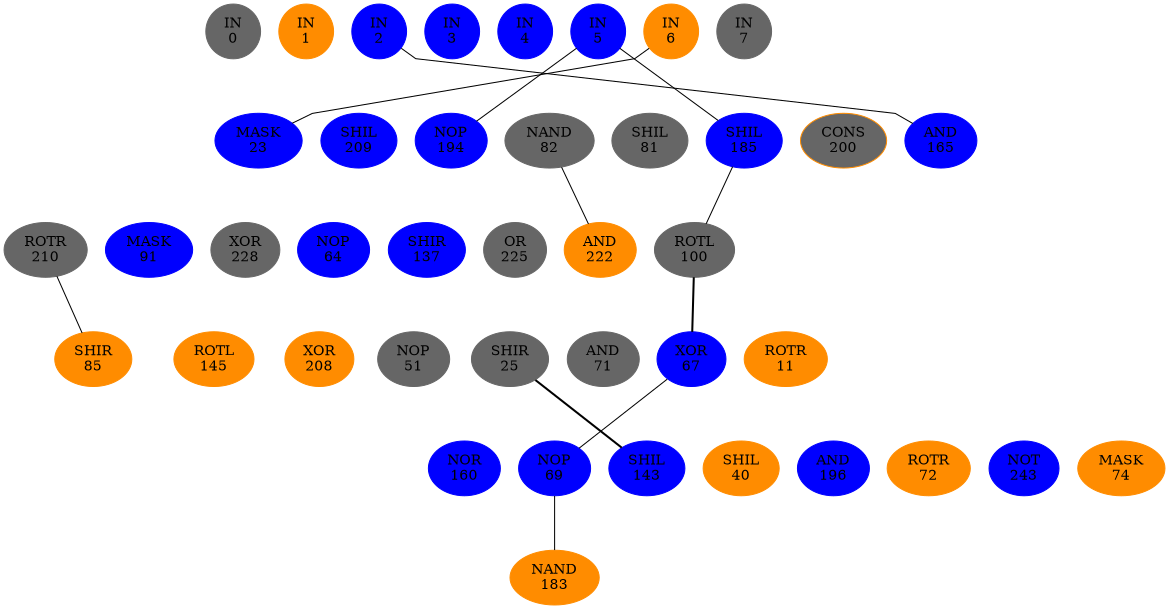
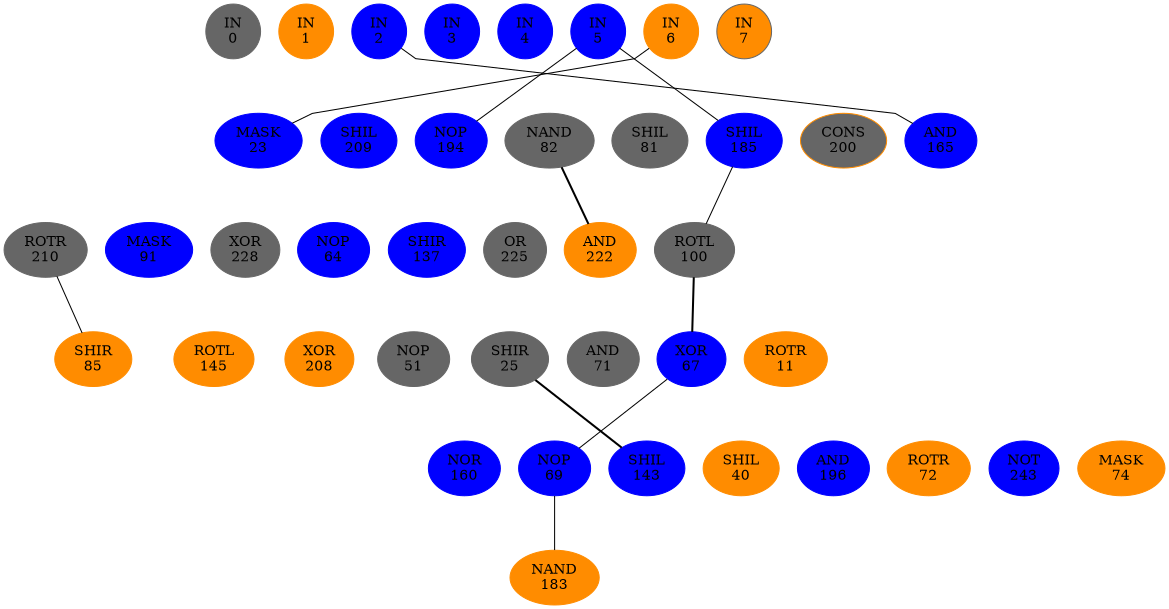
(744, 31) -> (744, 31)
(575, 196) -> (575, 196)
